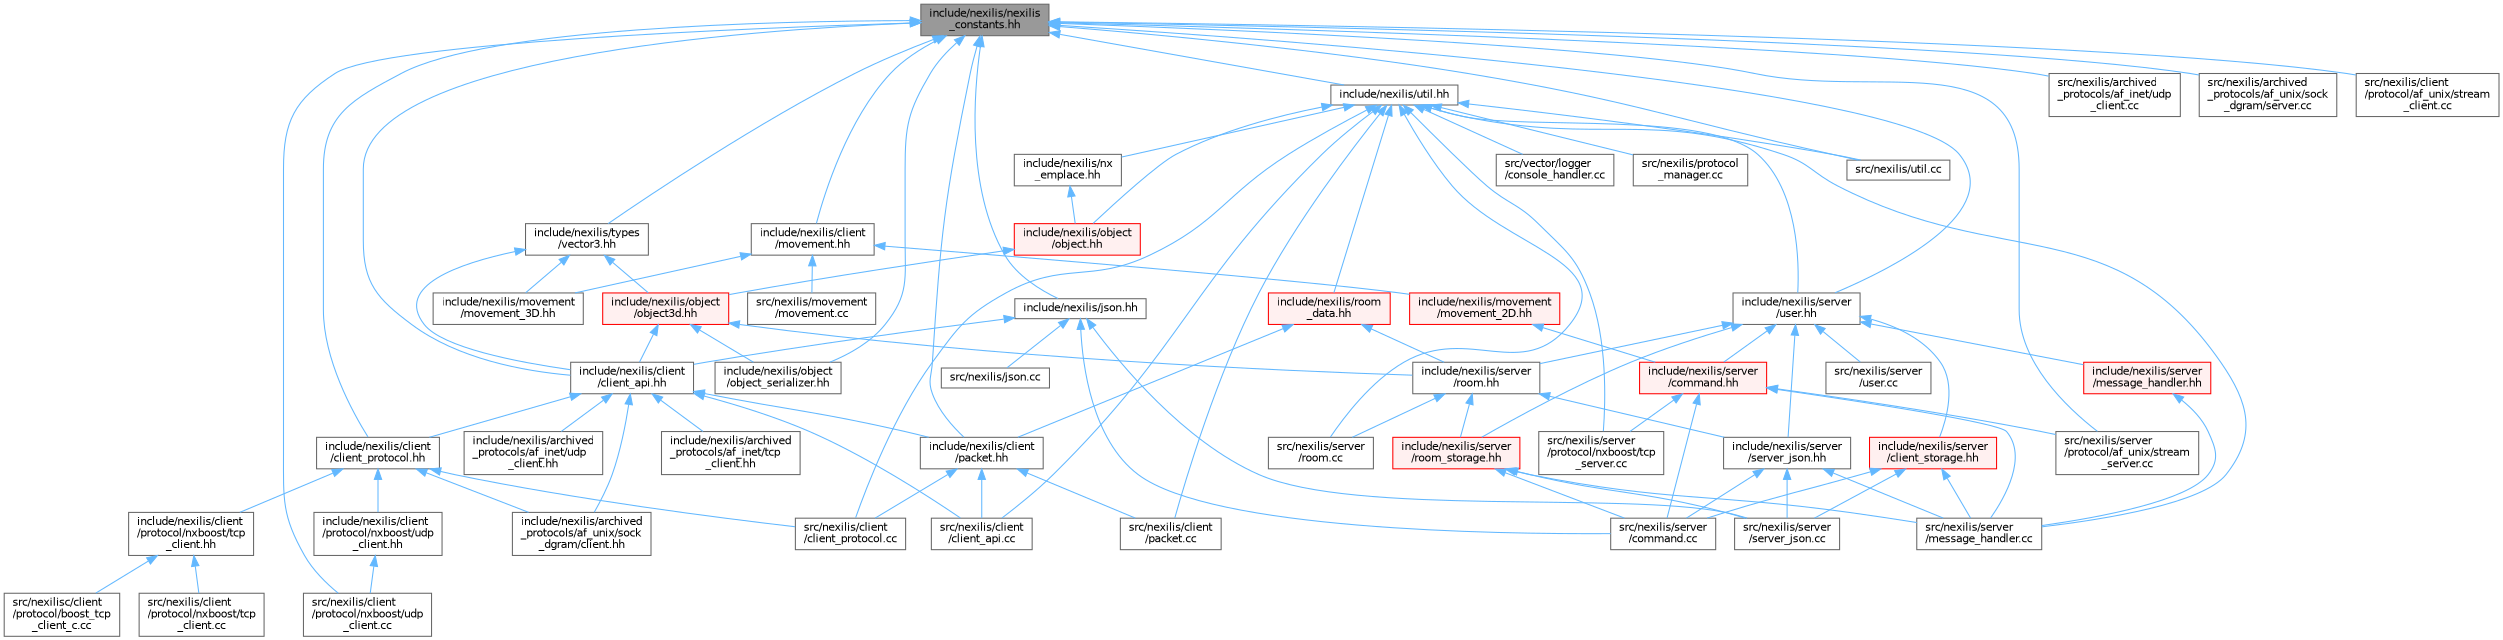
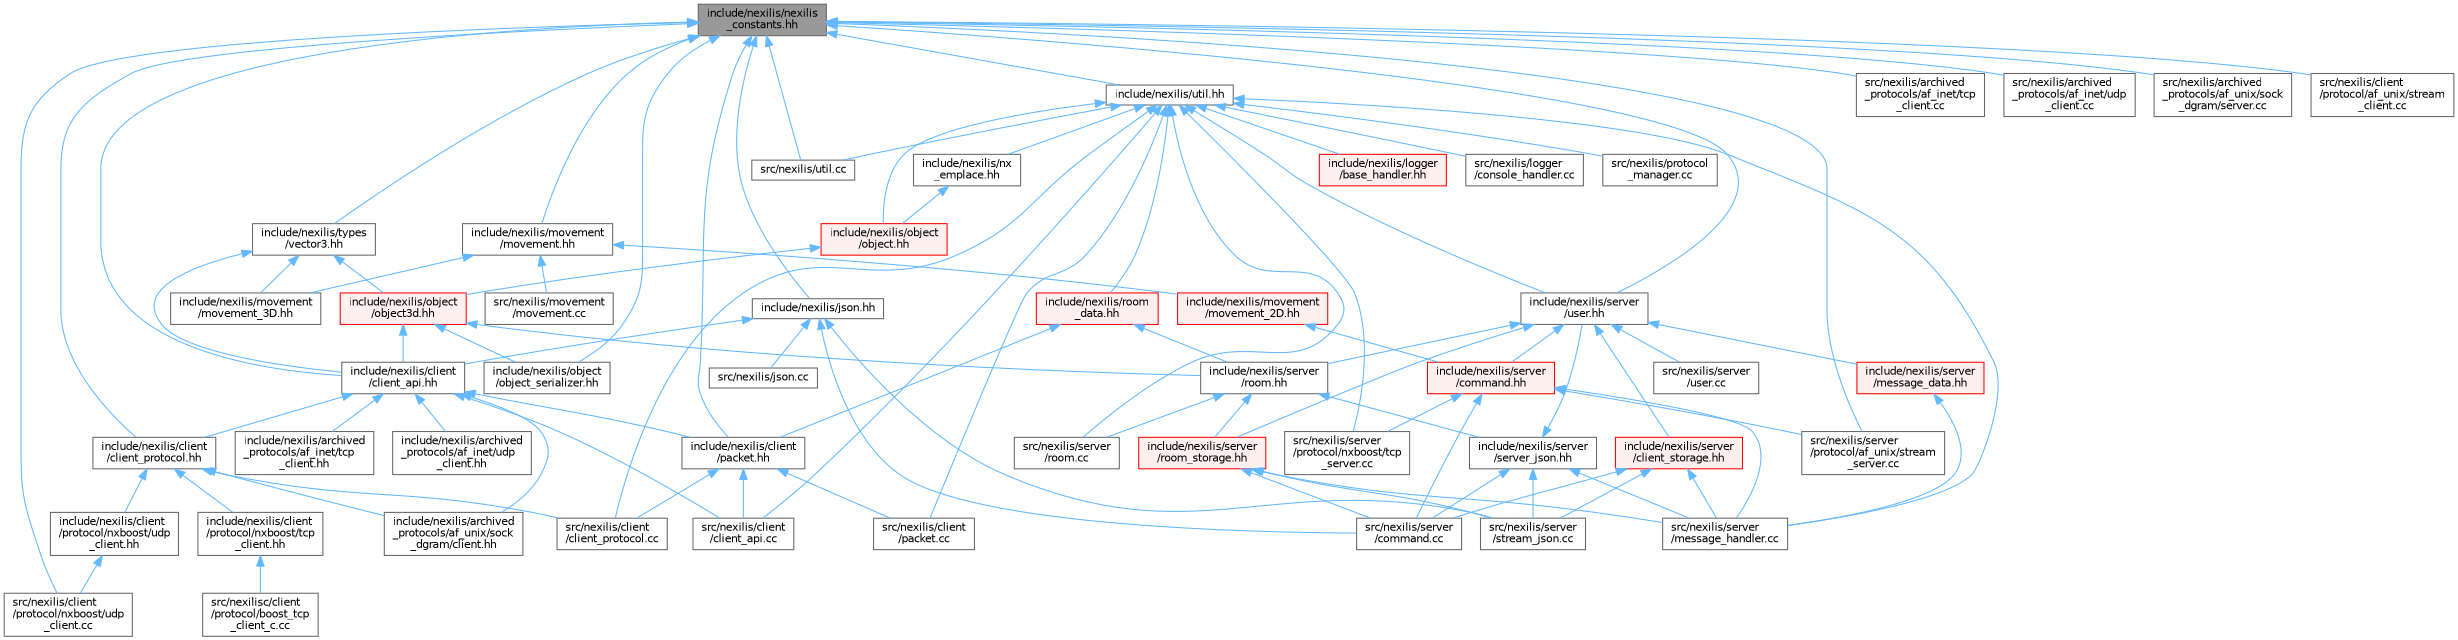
none -> (1920, 95)
none -> (1383, 170)
(1555, 170) -> (1525, 170)
(813, 239) -> (538, 239)
(2147, 378) -> (1920, 378)
(1792, 384) -> (1570, 378)
(1787, 534) -> (1533, 534)
(202, 615) -> none
